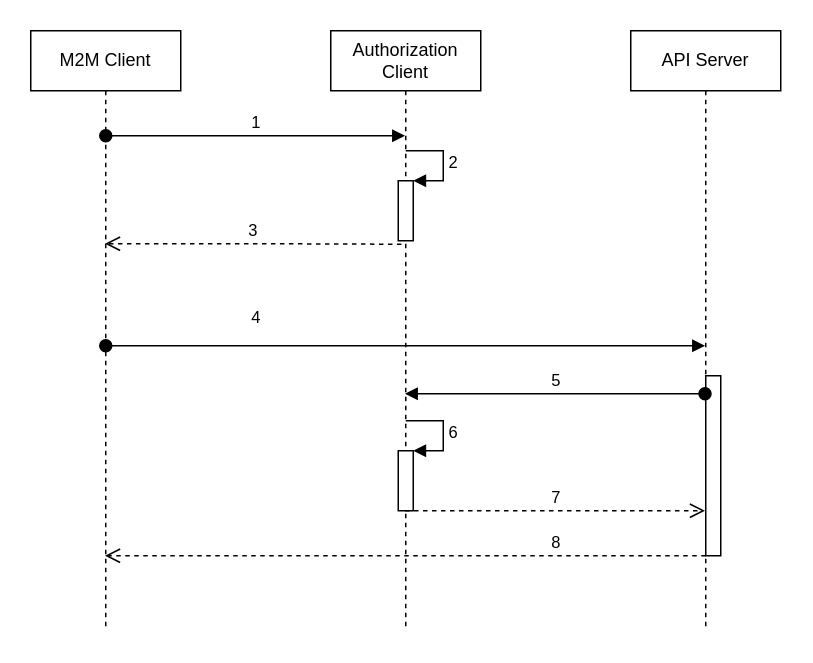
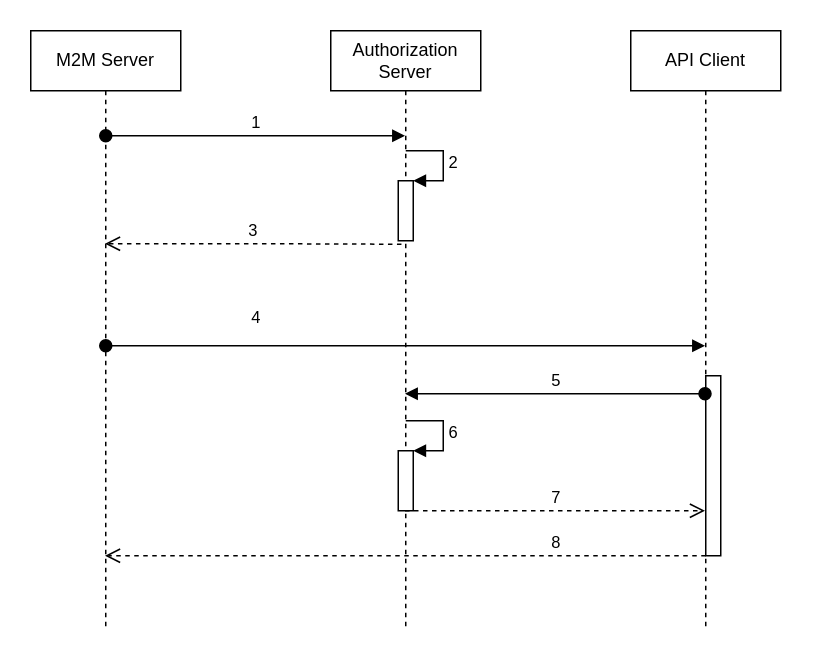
(106, 61) -> (106, 61)
(406, 61) -> (406, 61)
(706, 61) -> (706, 61)
